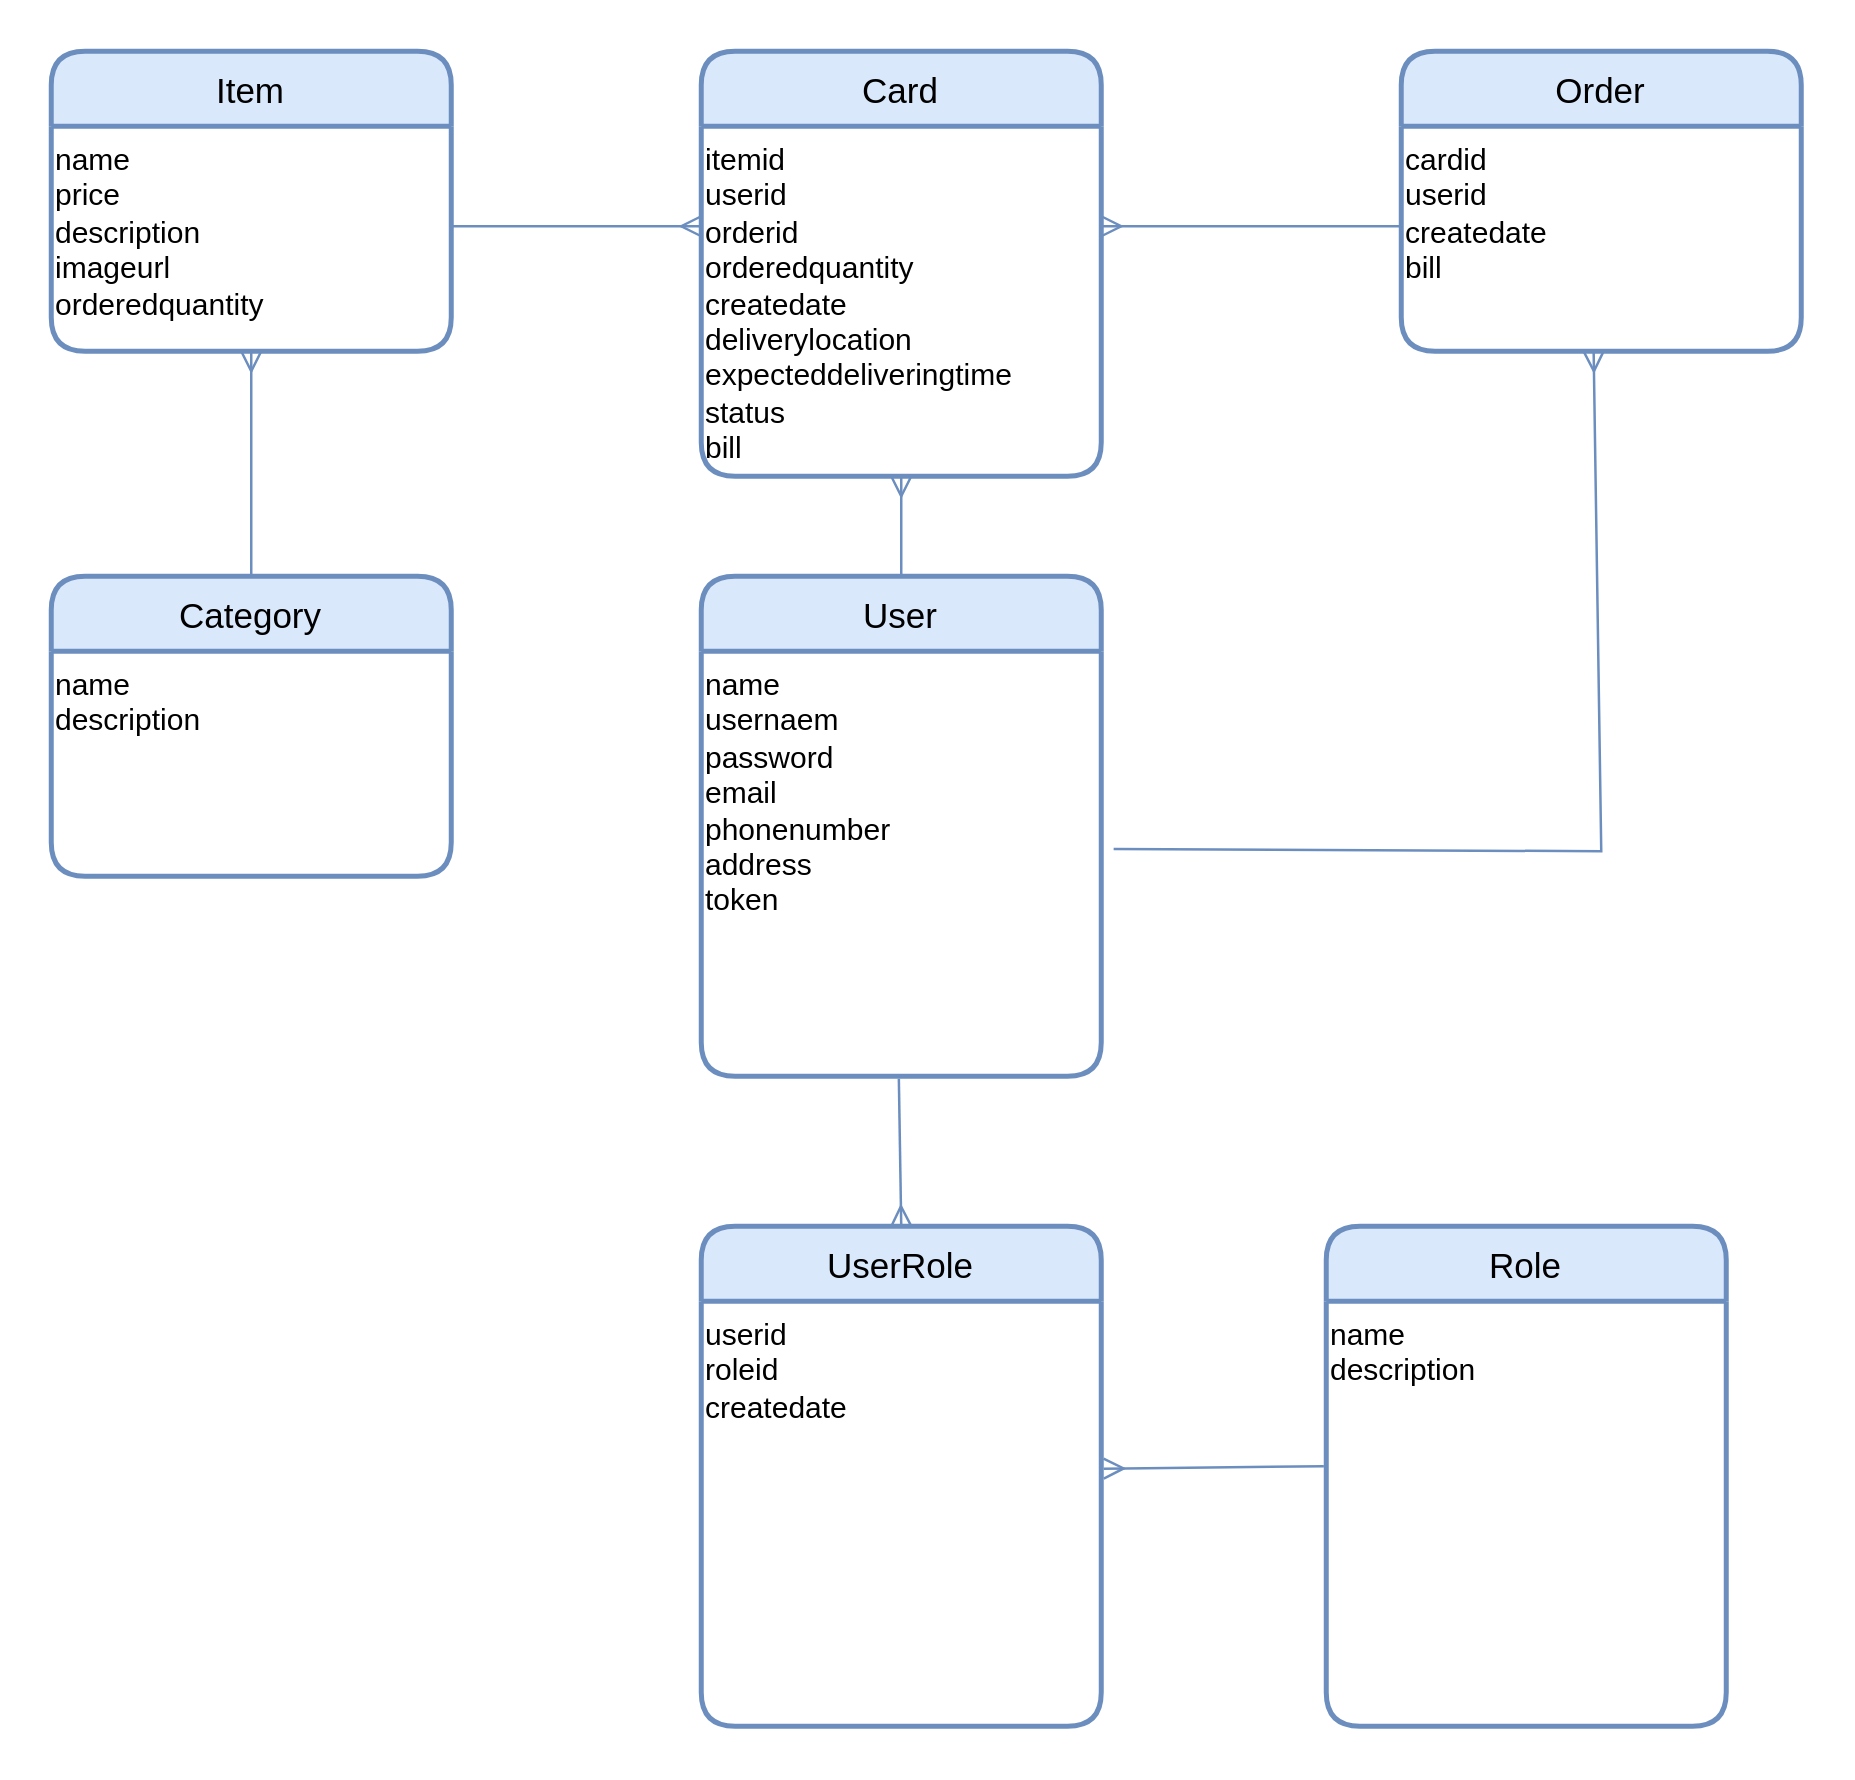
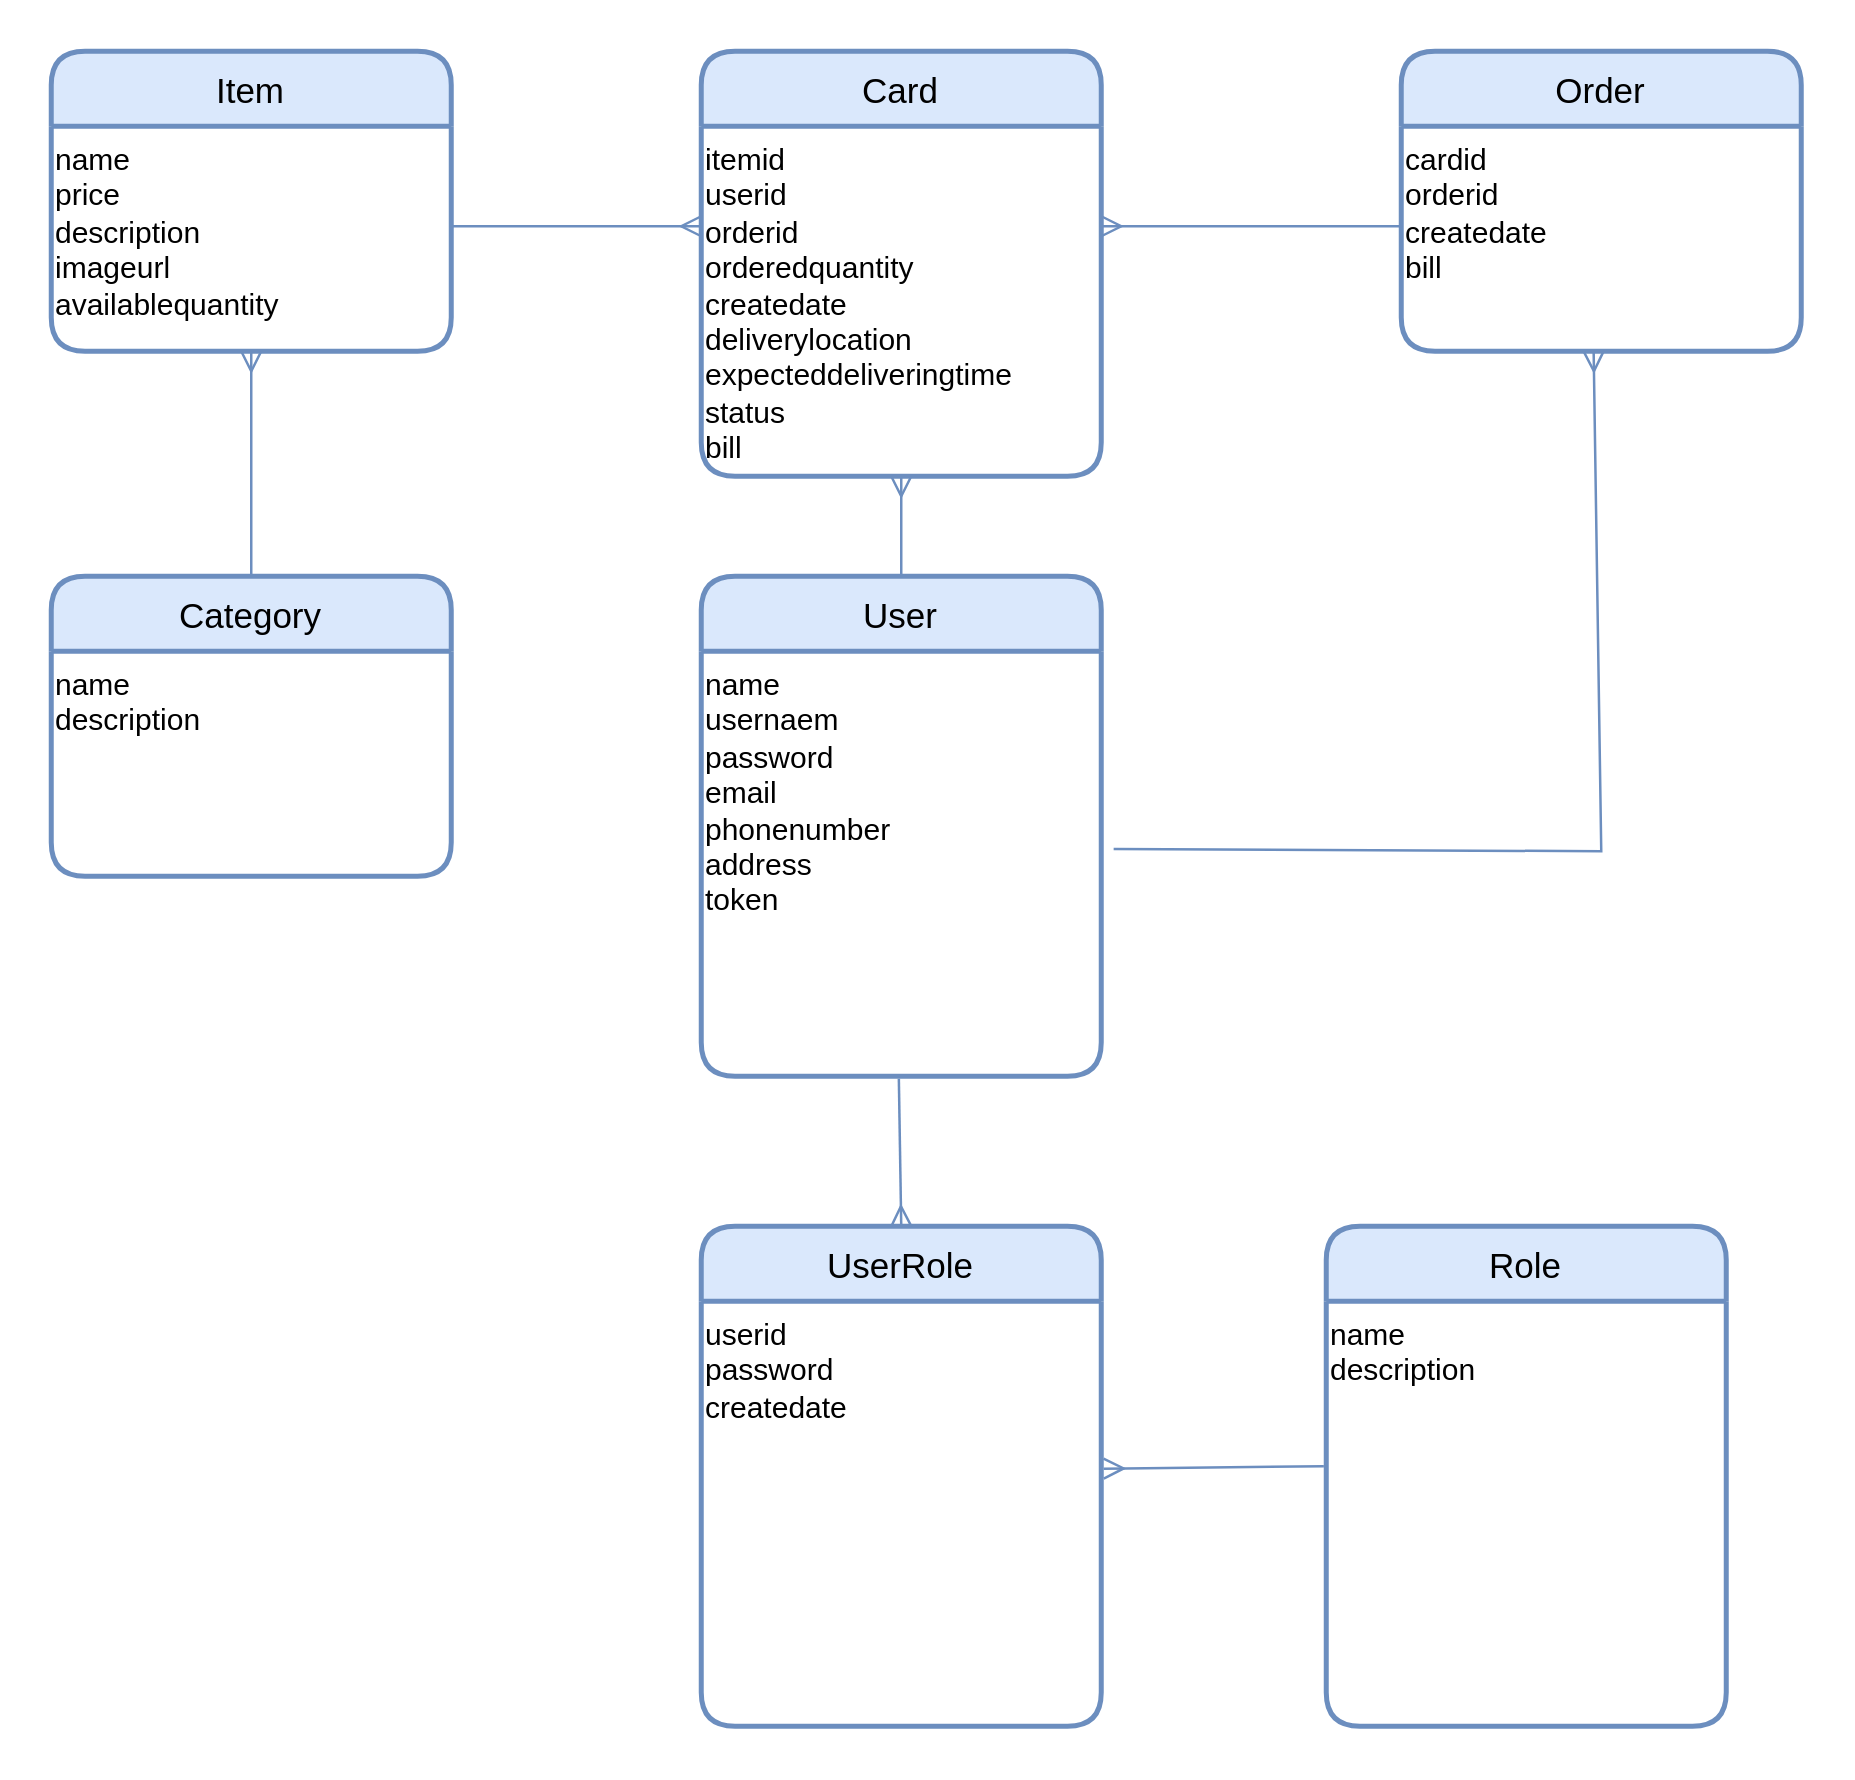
(1490, 216) -> (1490, 216)
(178, 234) -> (183, 234)
(790, 1373) -> (790, 1373)
